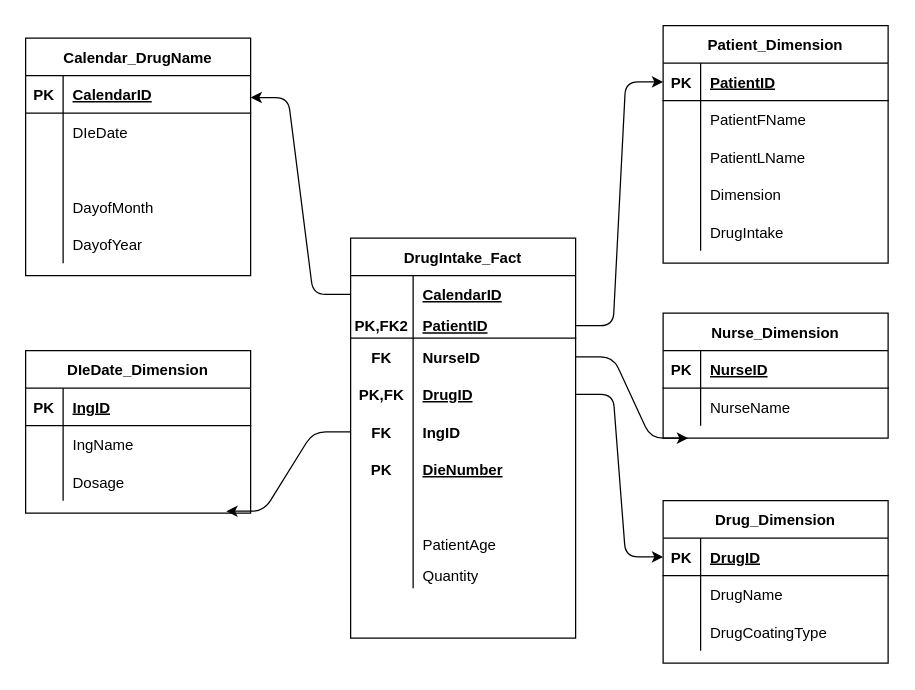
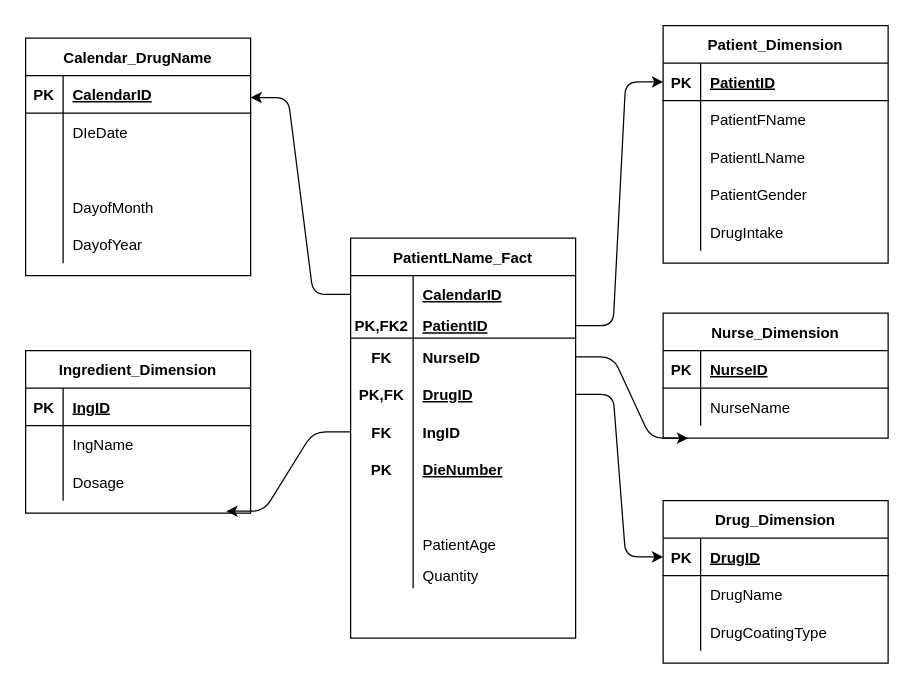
(744, 195) -> (763, 195)
(463, 258) -> (463, 258)
(138, 370) -> (138, 370)
